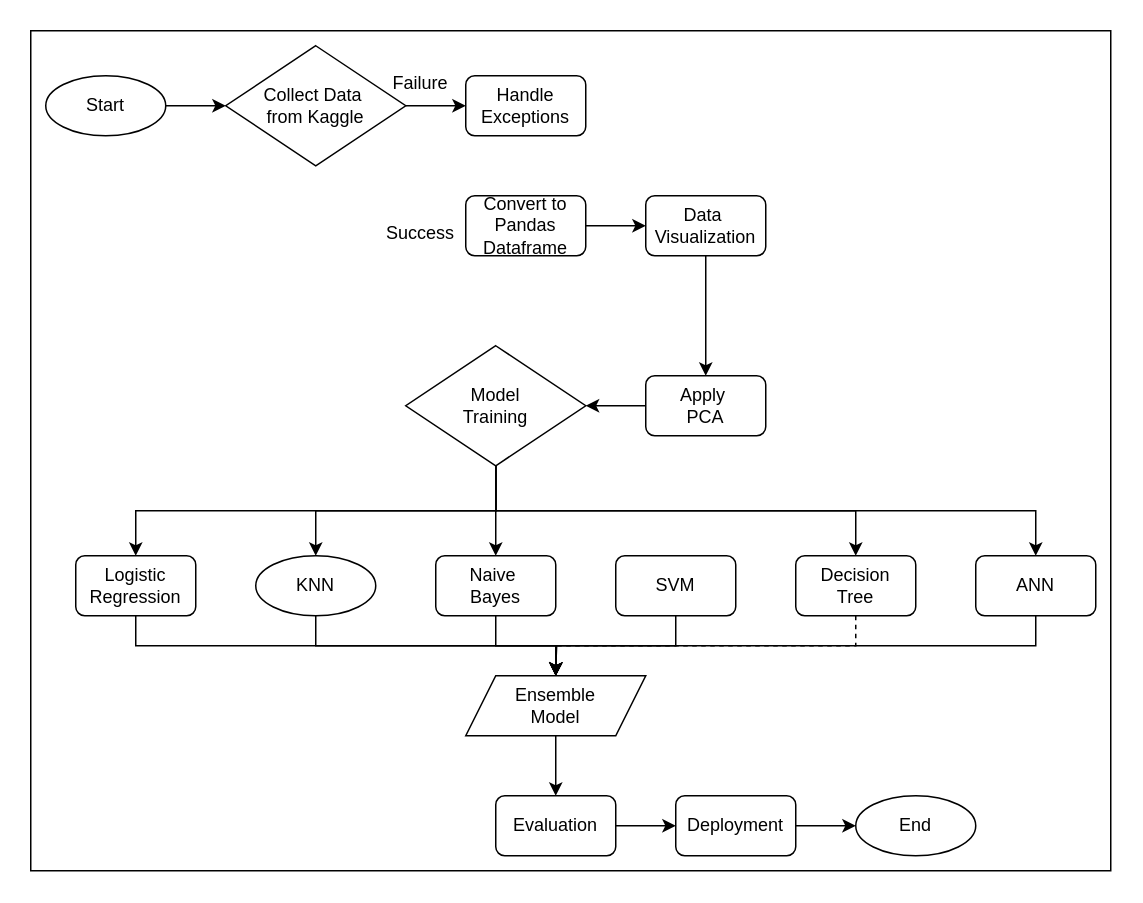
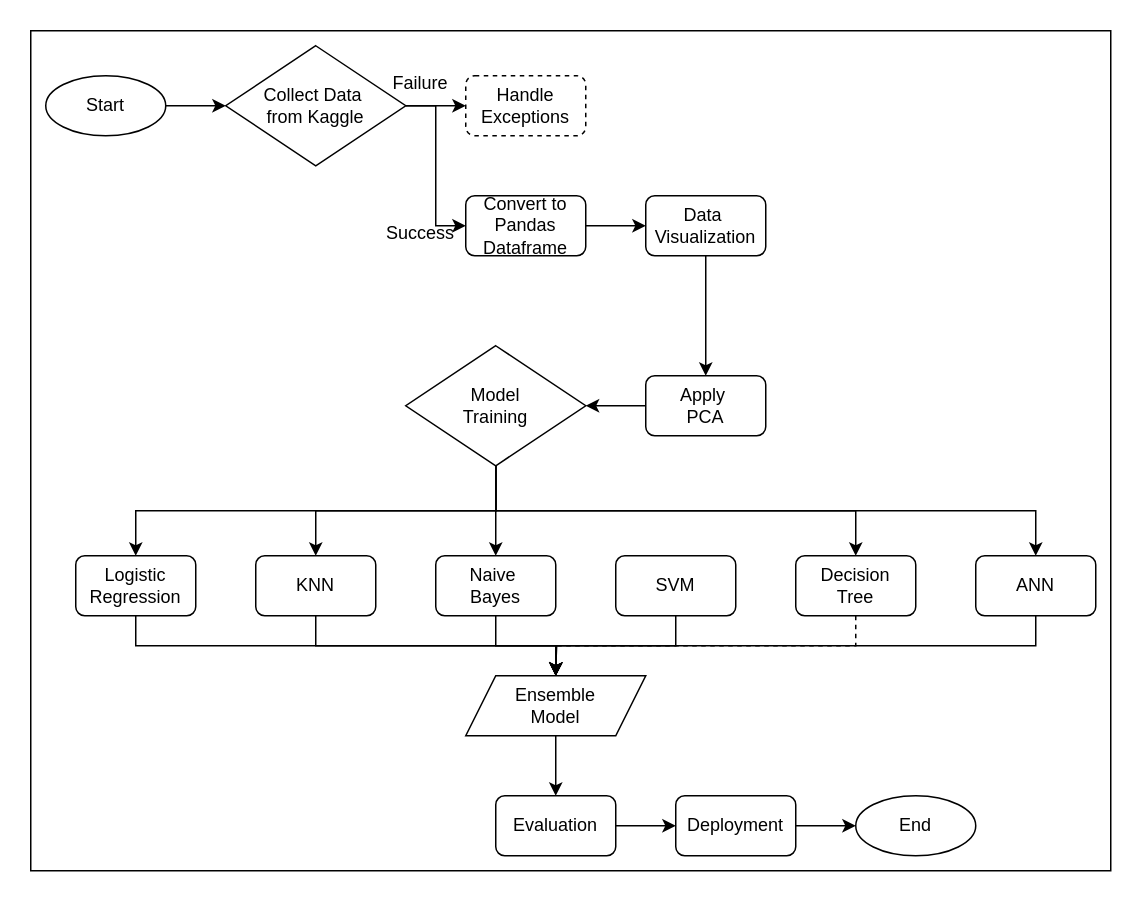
(526, 106) -> (526, 106)
none -> (436, 177)
(316, 586) -> (316, 586)
